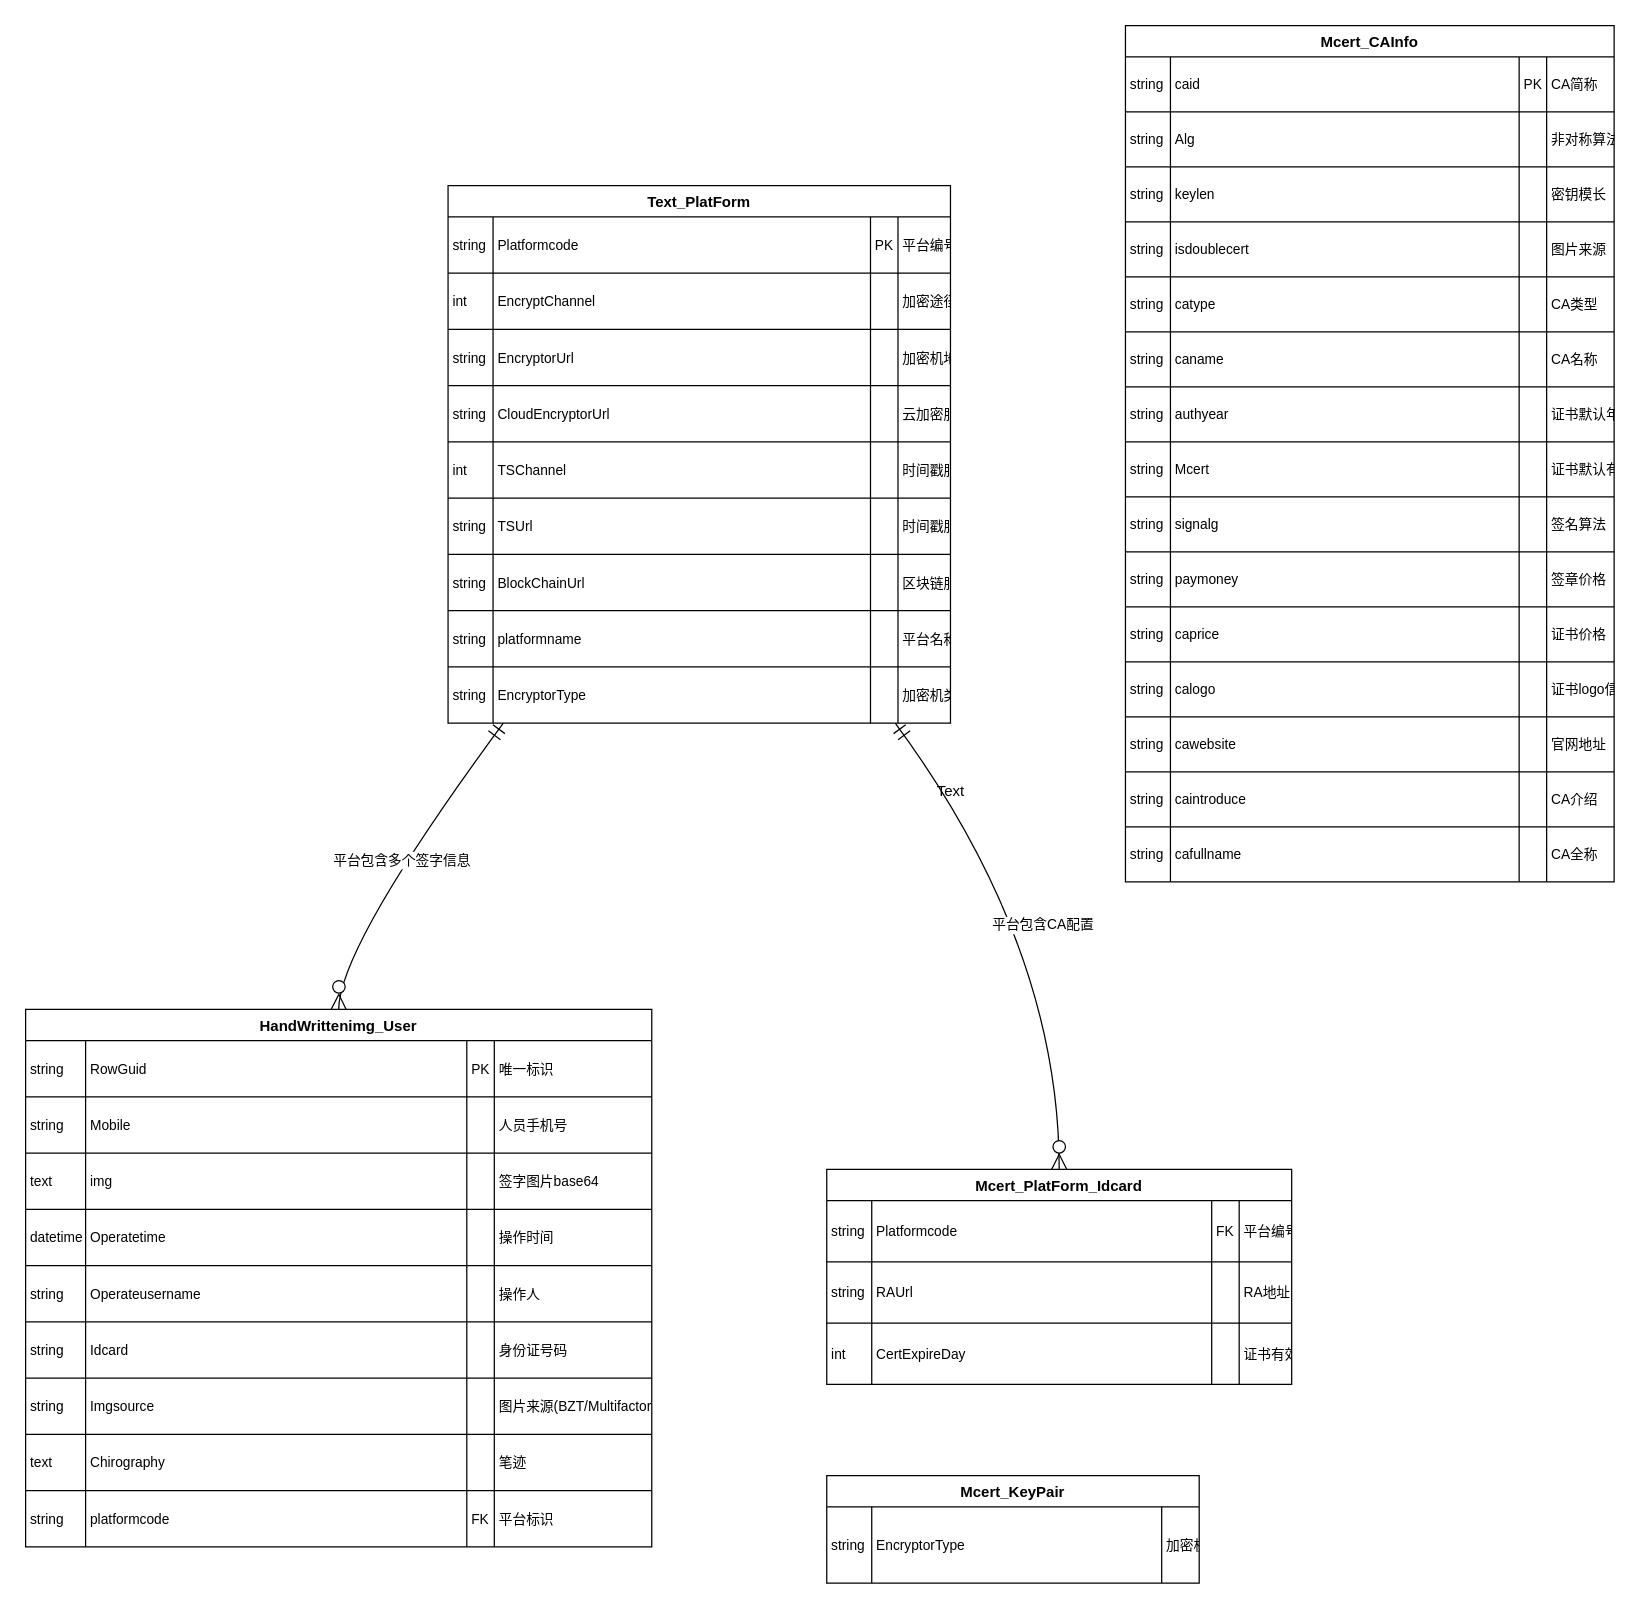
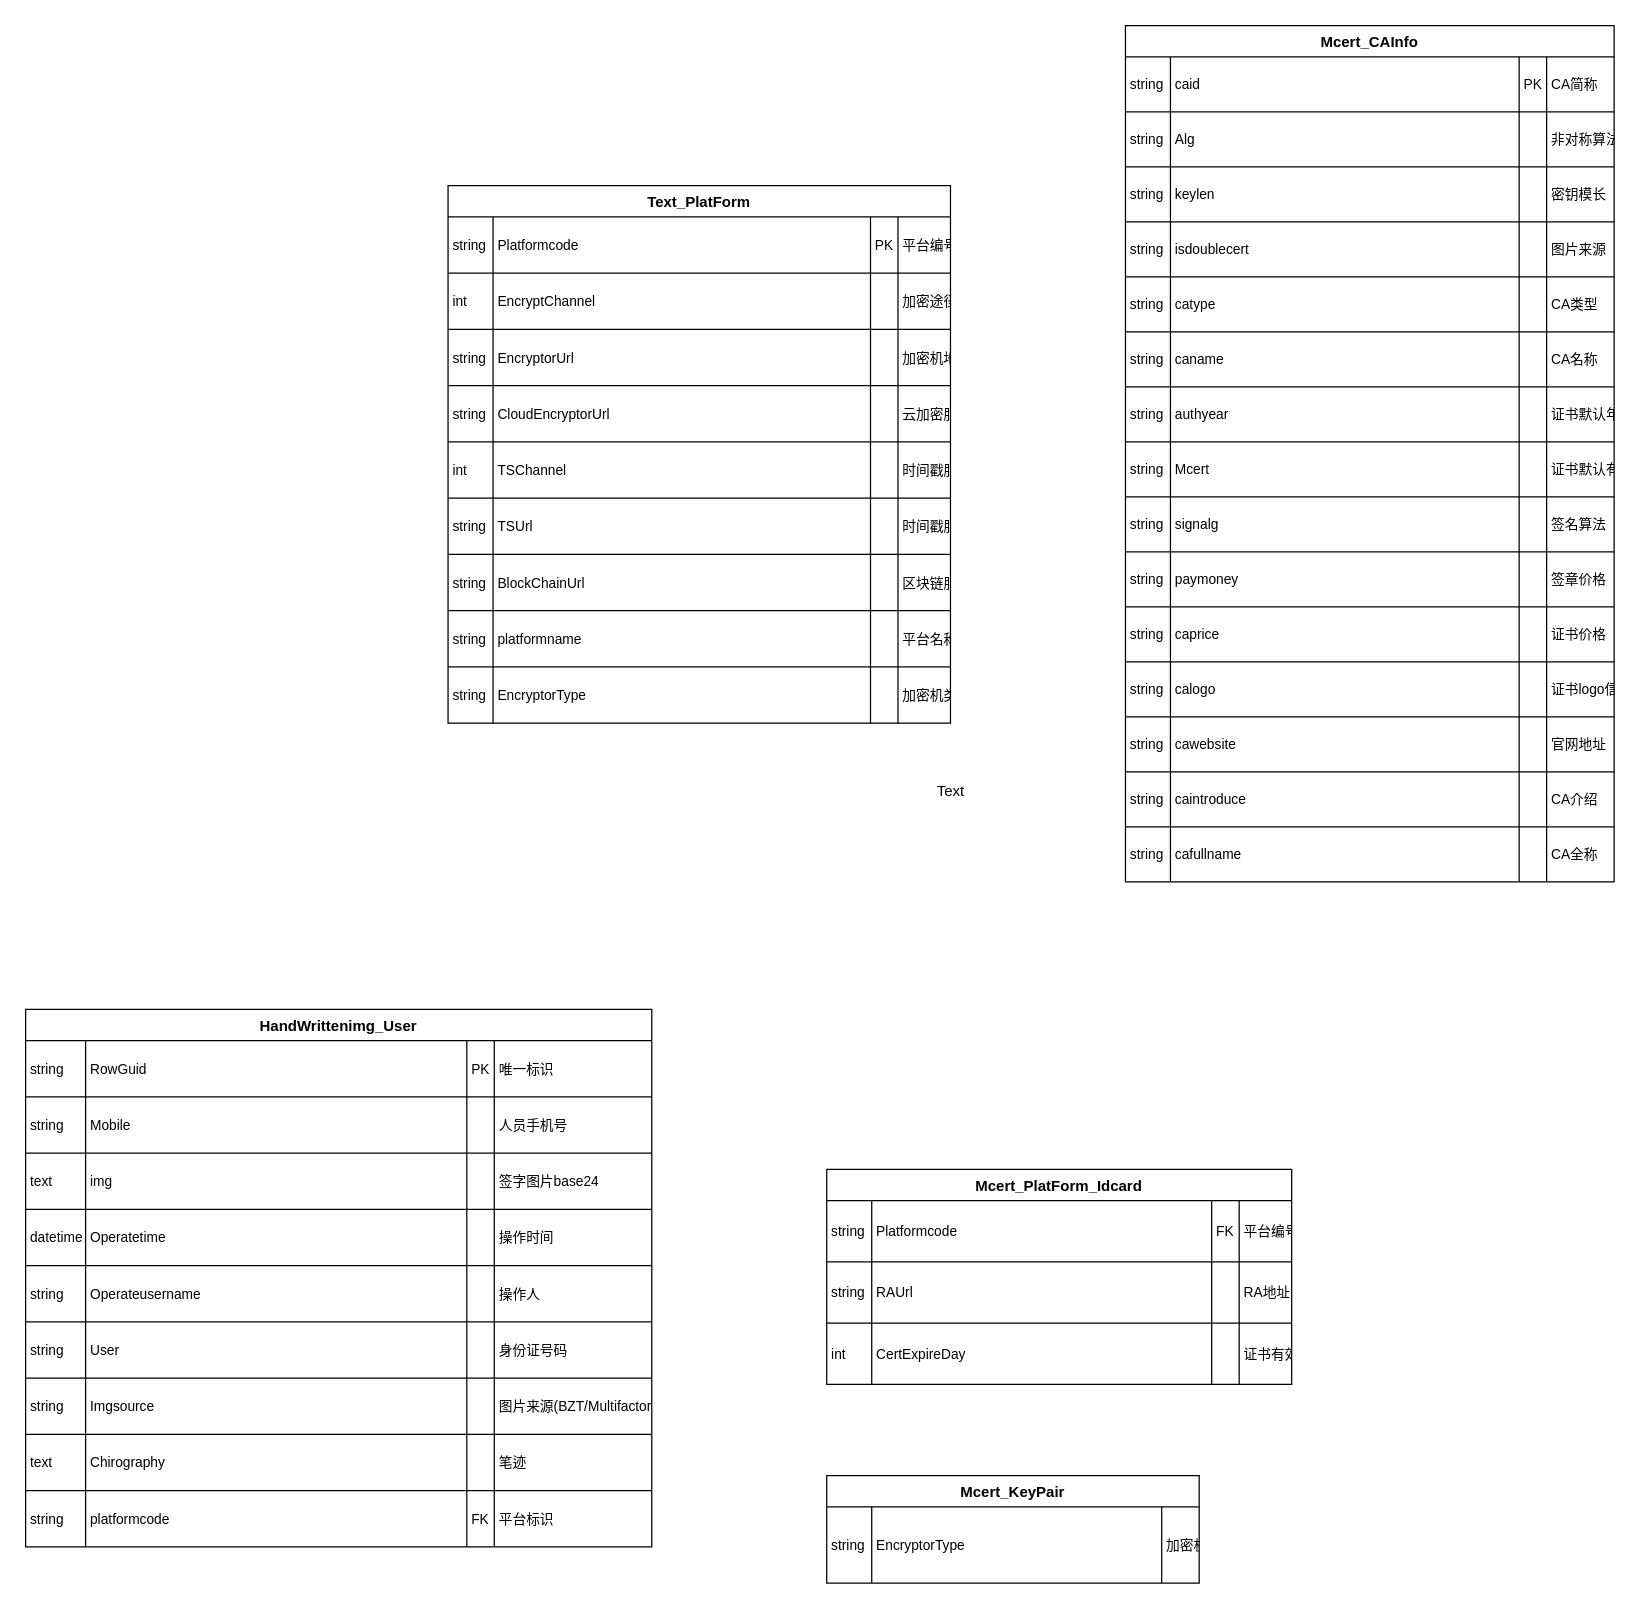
(408, 860) -> none
(1014, 935) -> none
(549, 1182) -> (549, 1182)
(113, 1350) -> (105, 1350)
